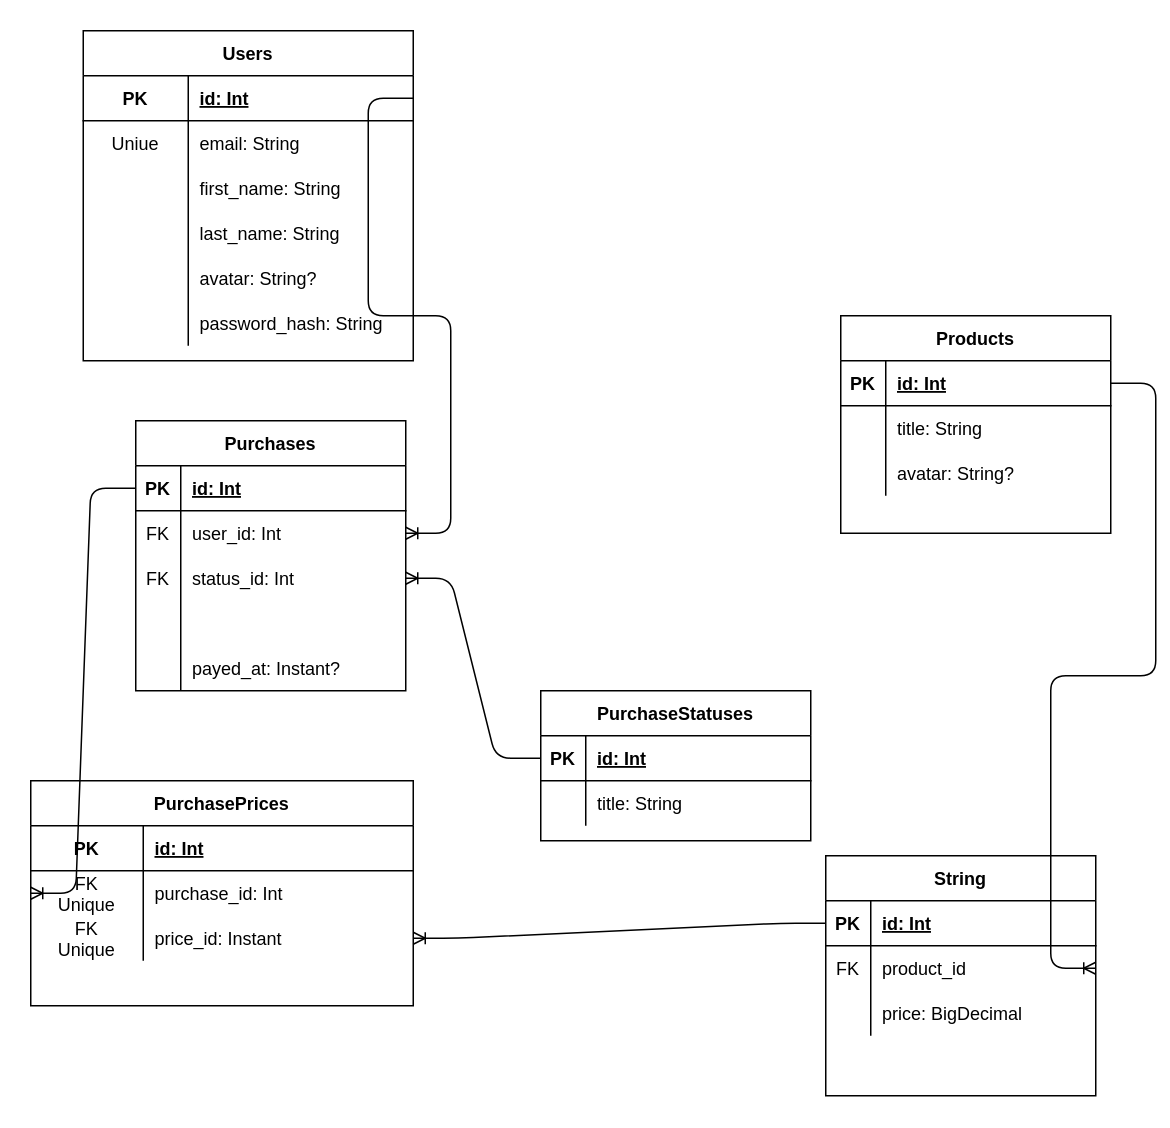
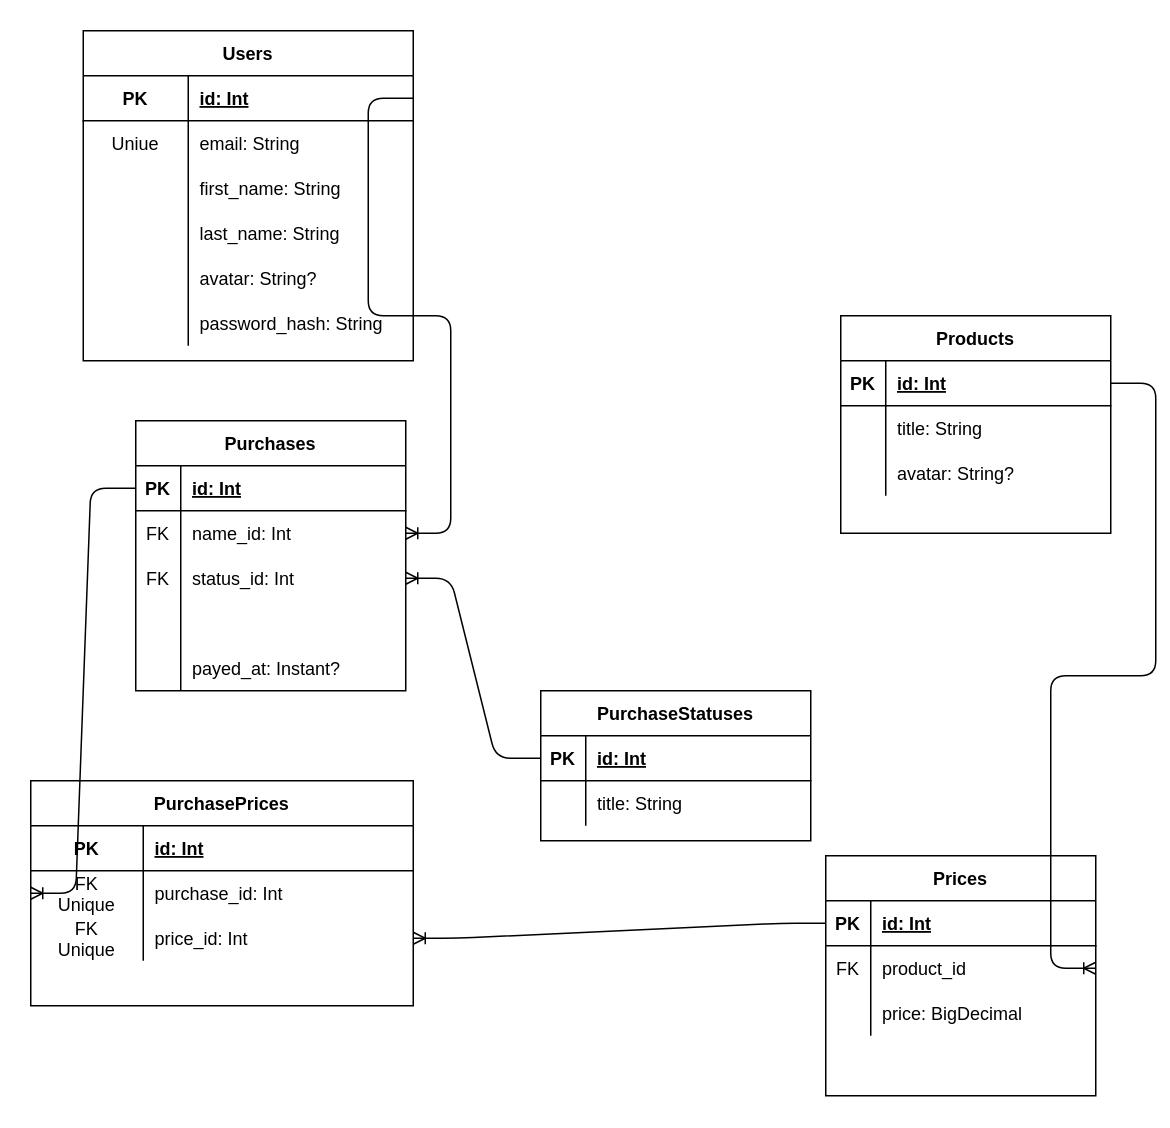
(245, 534) -> (245, 534)
(960, 879) -> (960, 879)
(231, 939) -> (211, 939)
